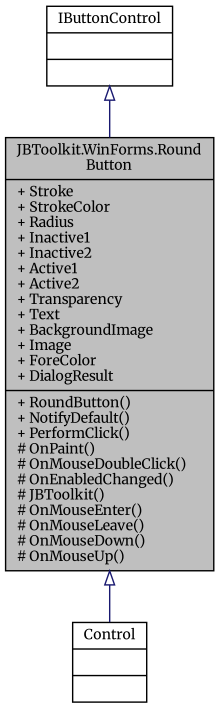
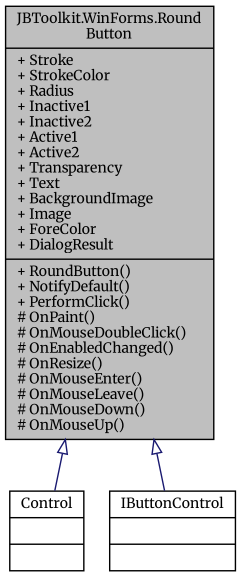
(110, 119) -> (161, 472)
(61, 495) -> (60, 364)
